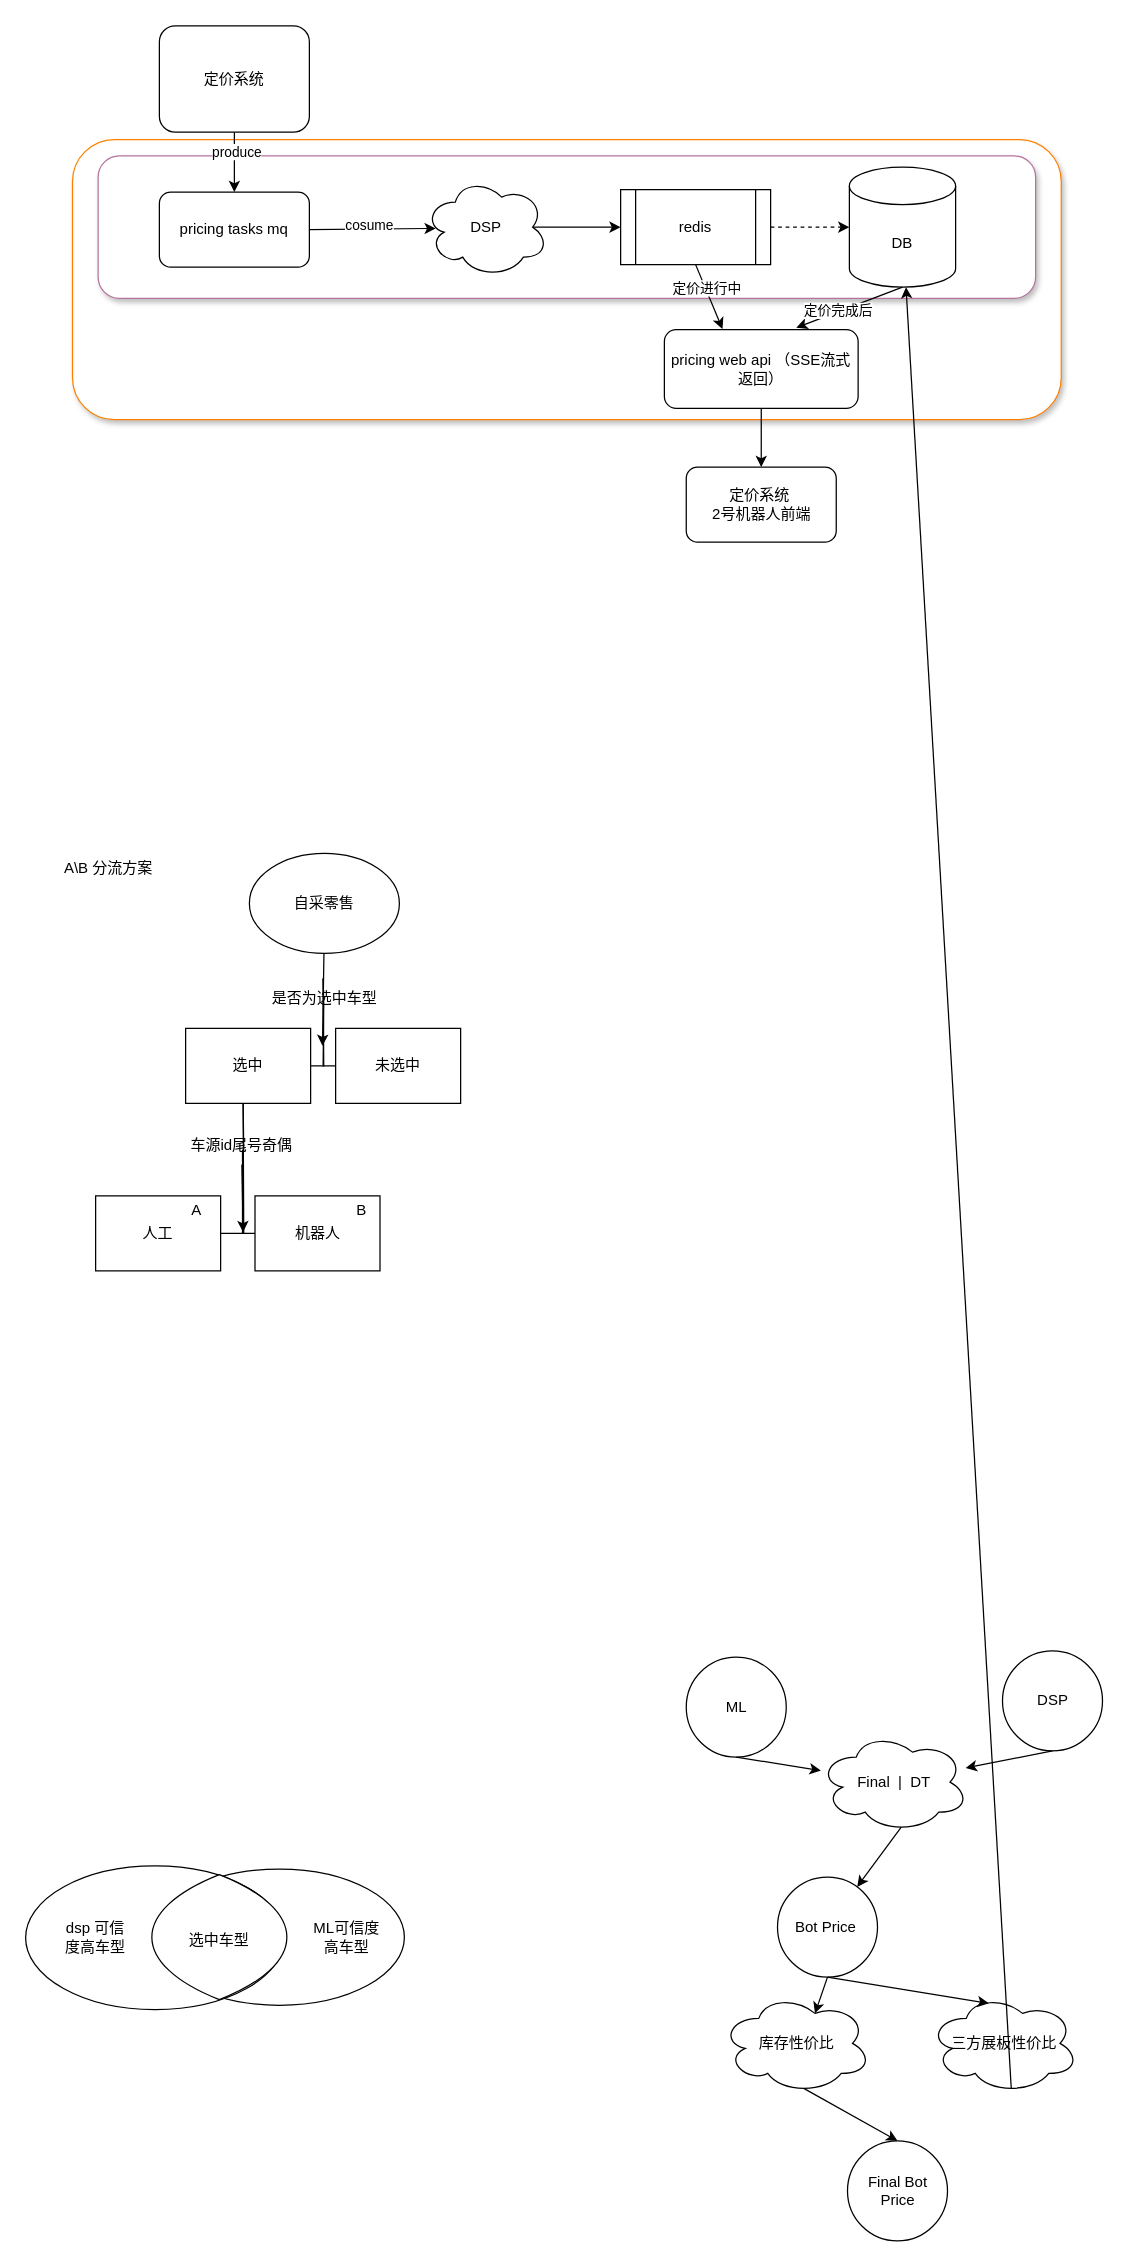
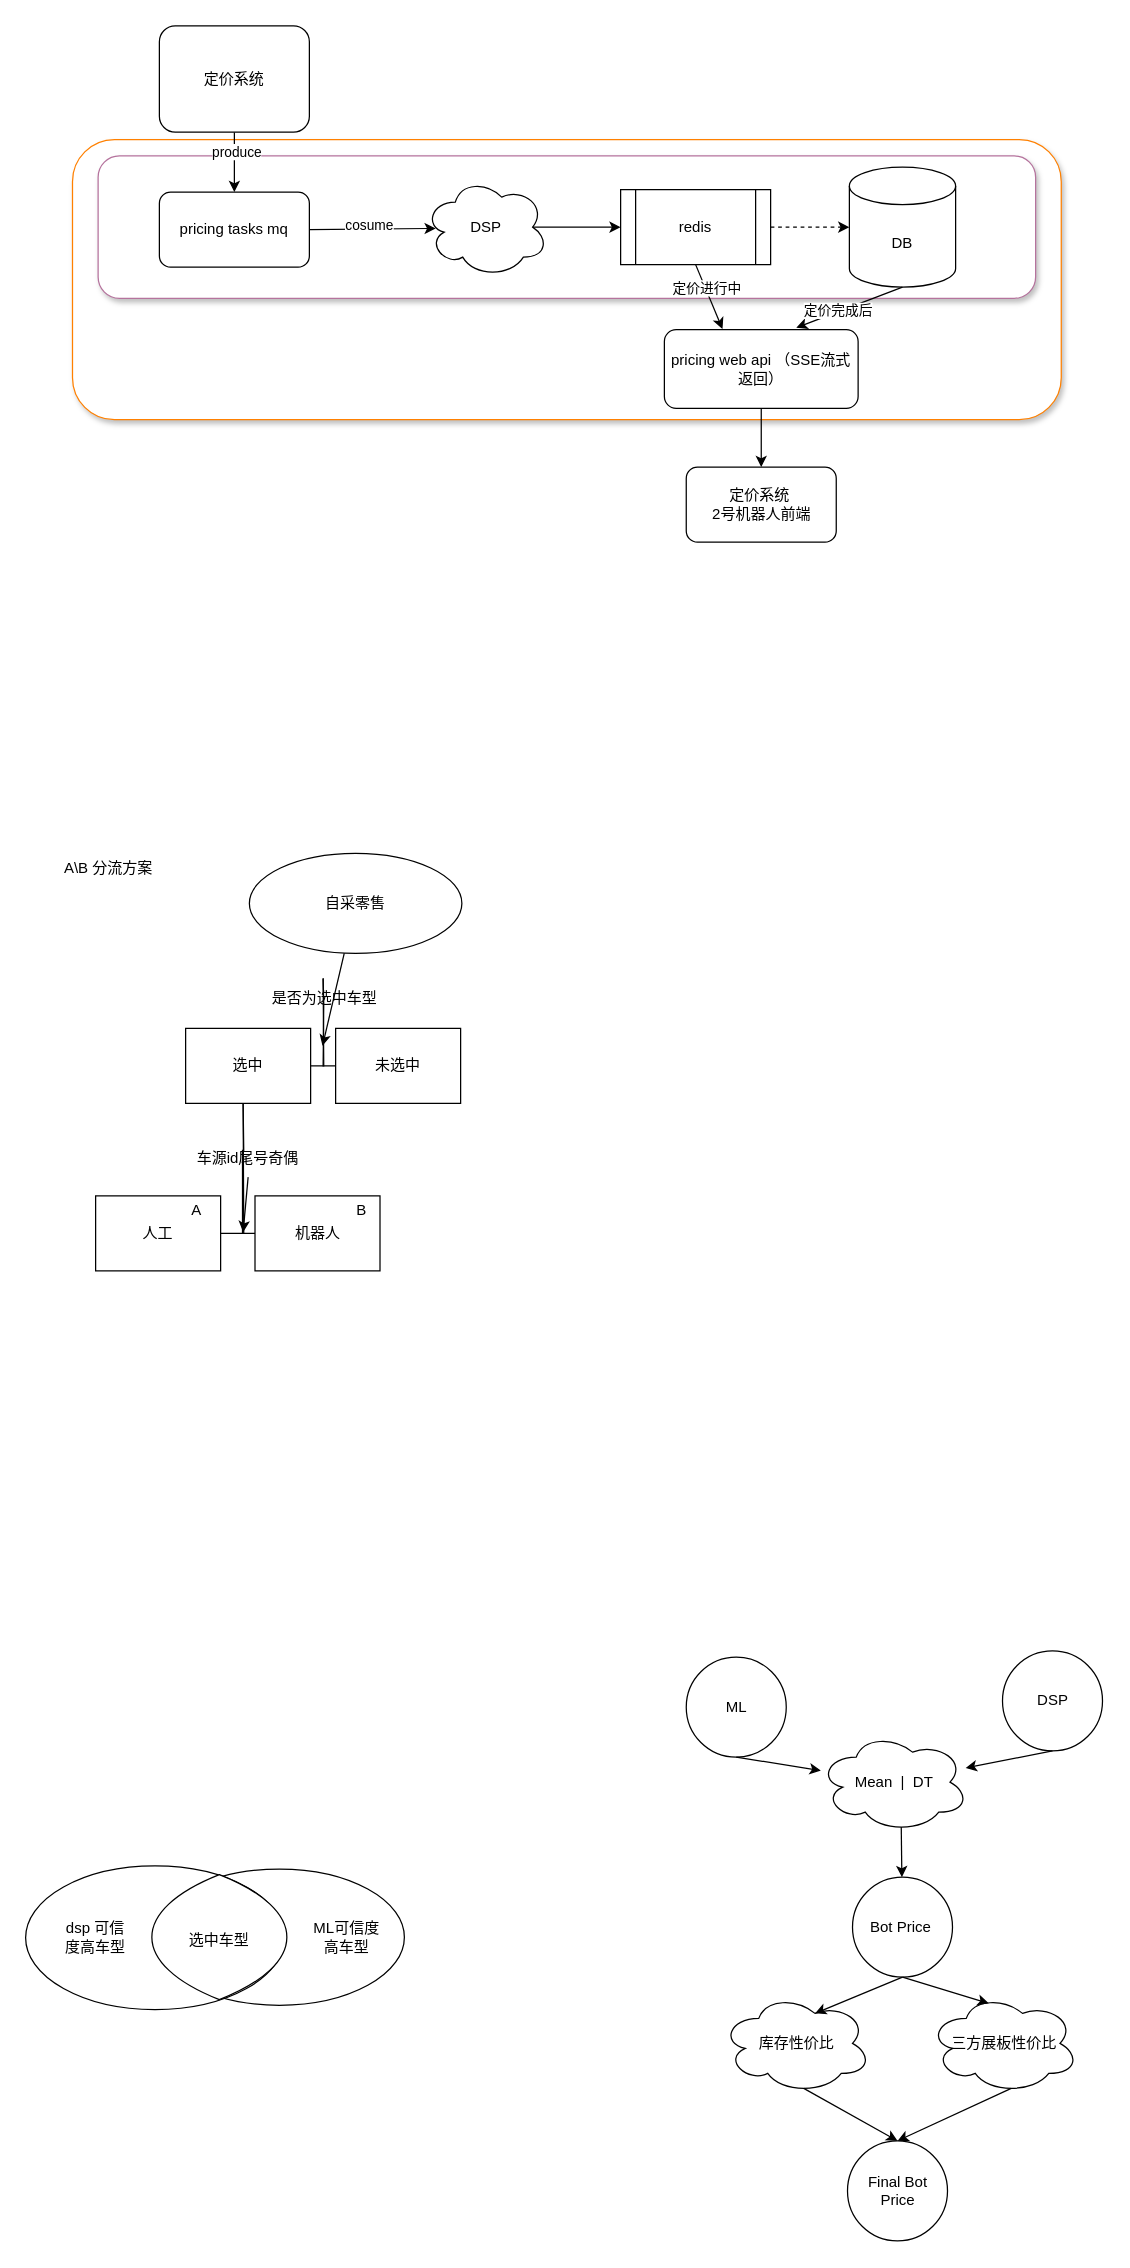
(324, 903) -> (356, 903)
(242, 1146) -> (248, 1158)
(959, 1191) -> (958, 2112)
(894, 1782) -> (894, 1782)
(828, 1927) -> (903, 1927)
